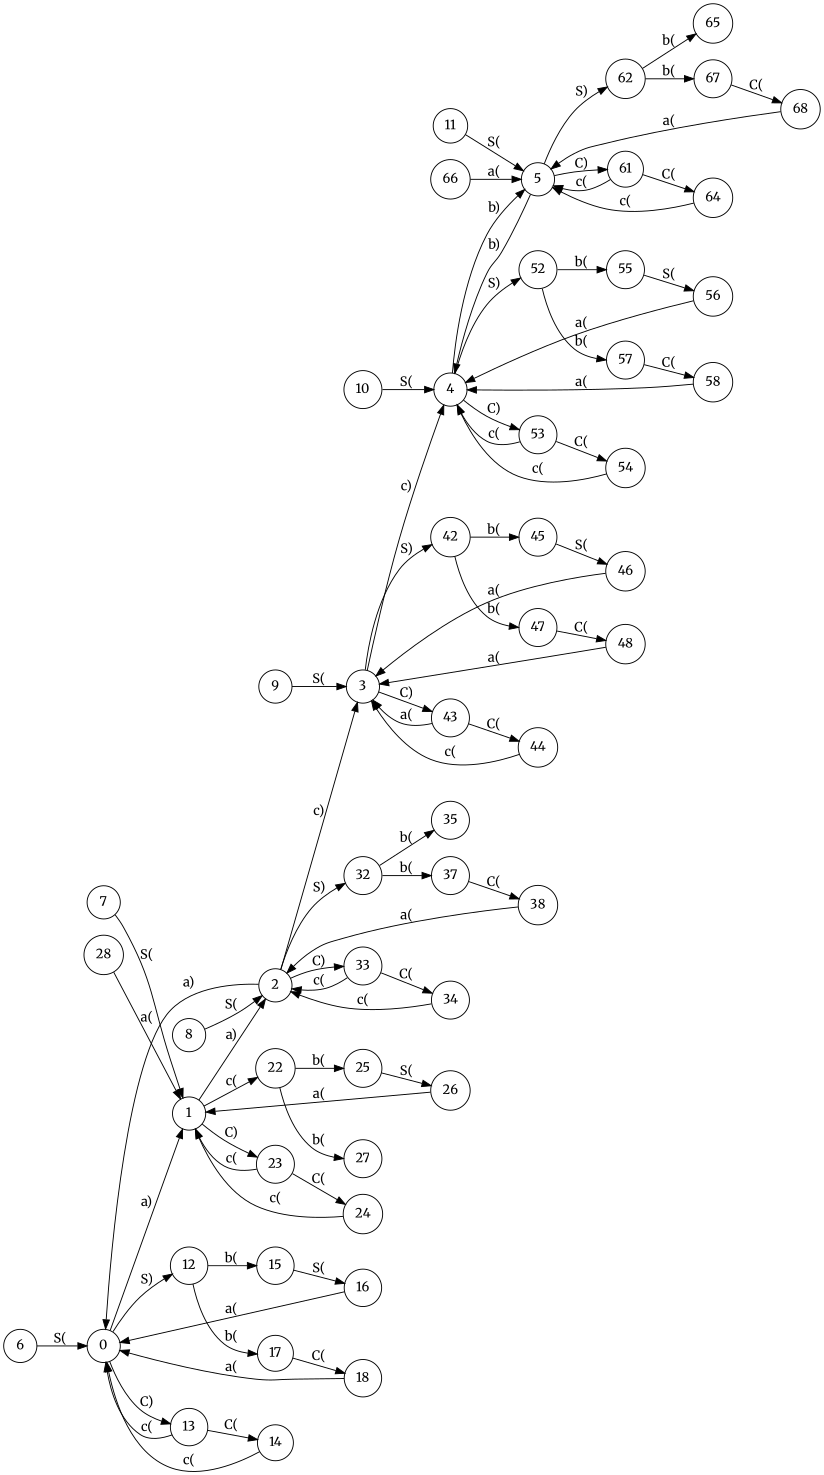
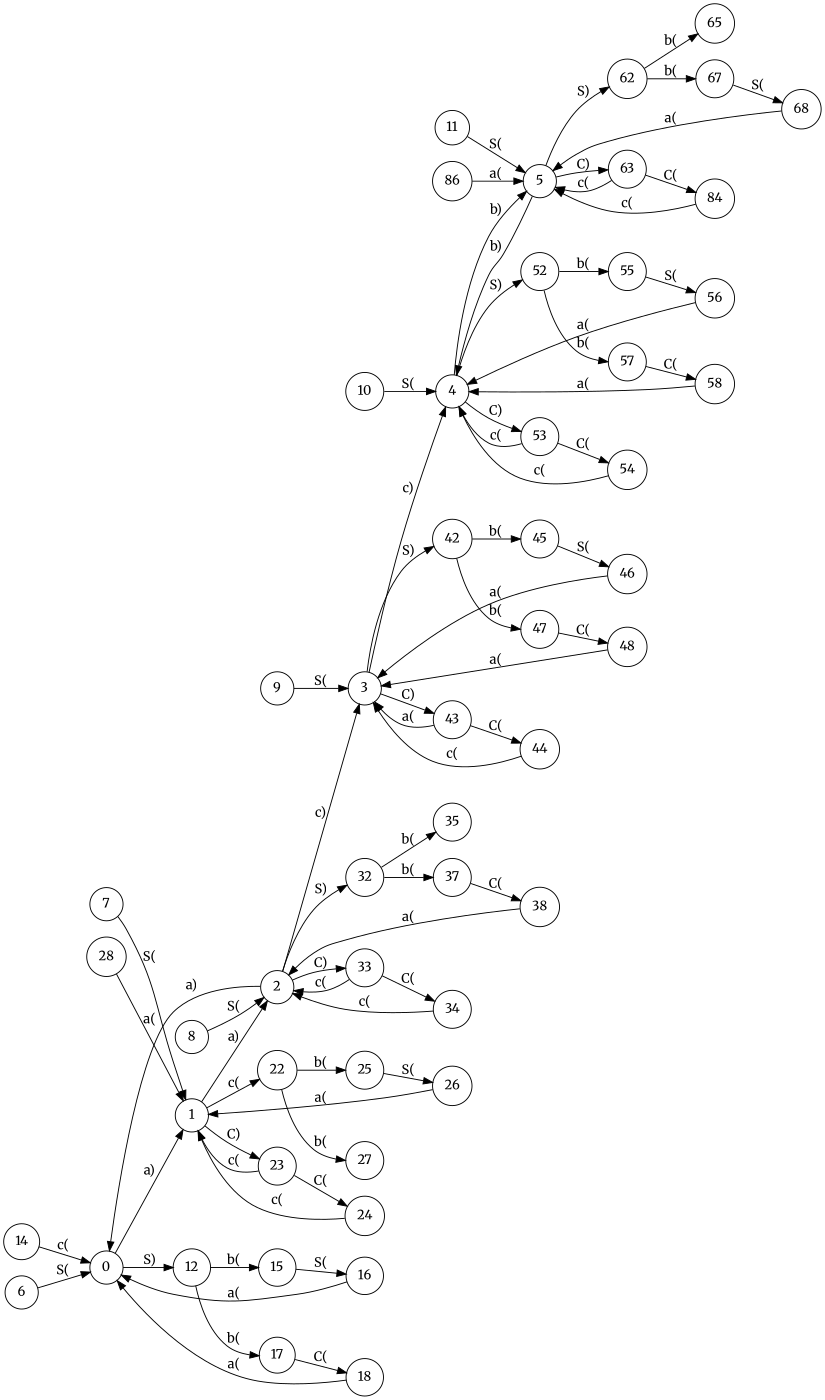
(757, 86) -> (758, 86)
(625, 169) -> (627, 169)
(450, 179) -> (452, 181)
(713, 198) -> (715, 199)
(189, 1427) -> none
